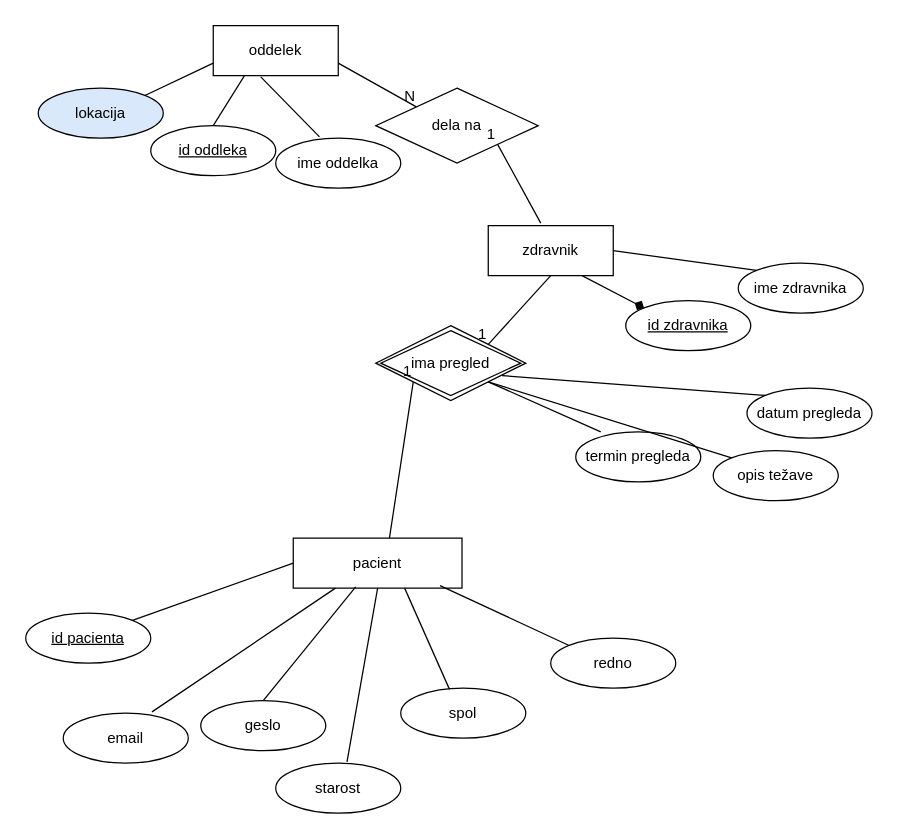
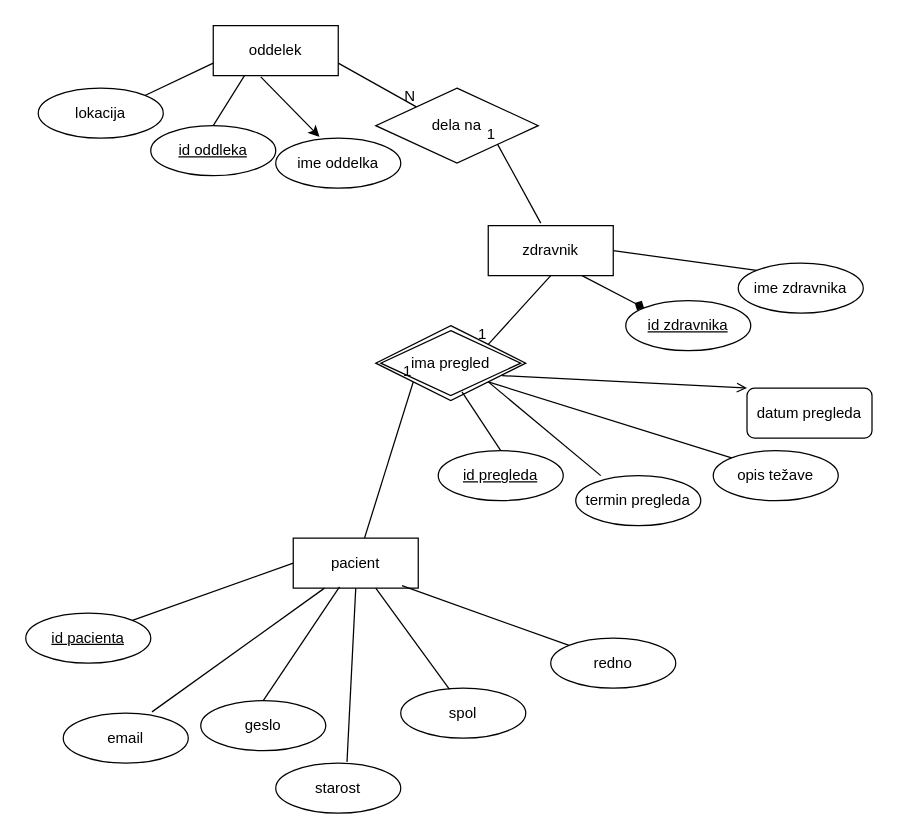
(101, 113) -> (101, 113)
(315, 133) -> (312, 130)
(640, 386) -> (630, 382)
(809, 413) -> (809, 413)
none -> (481, 421)
(638, 457) -> (638, 501)
none -> (501, 476)
(378, 563) -> (356, 563)
